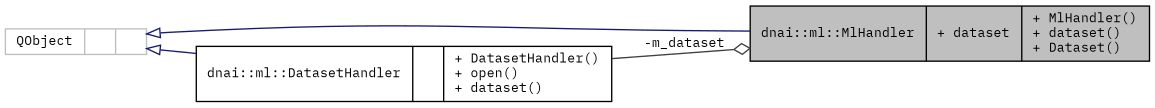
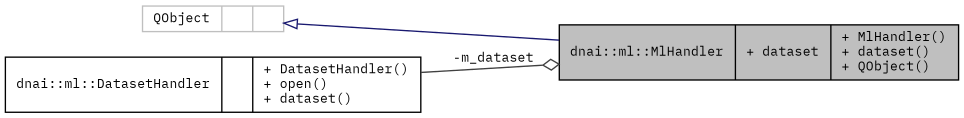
(1078, 48) -> (887, 67)
(178, 52) -> none
